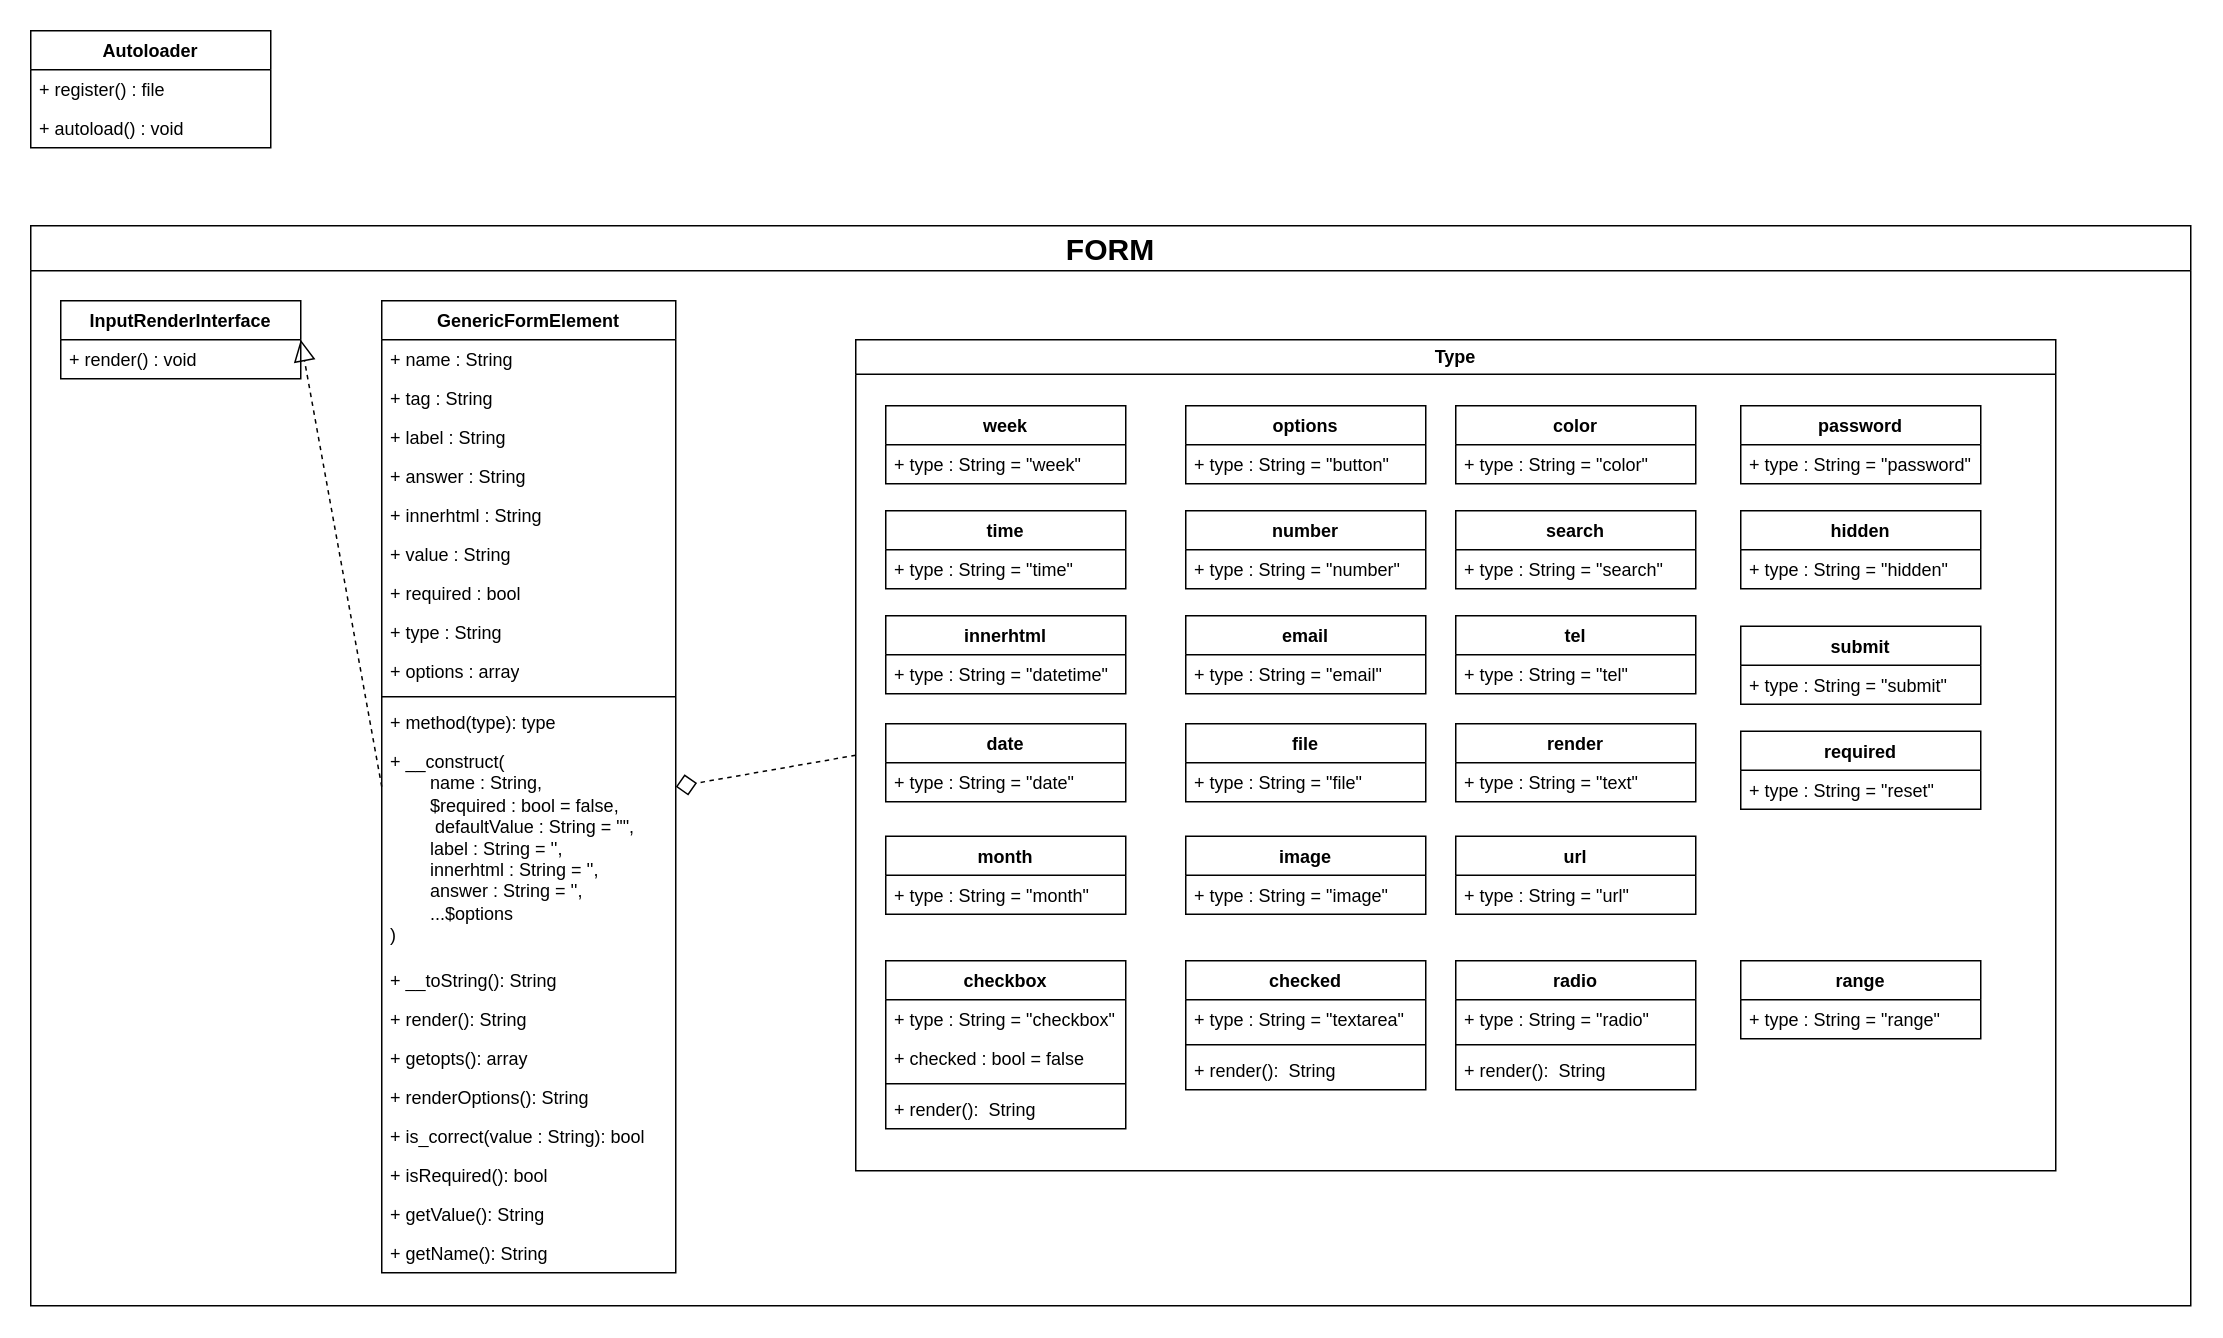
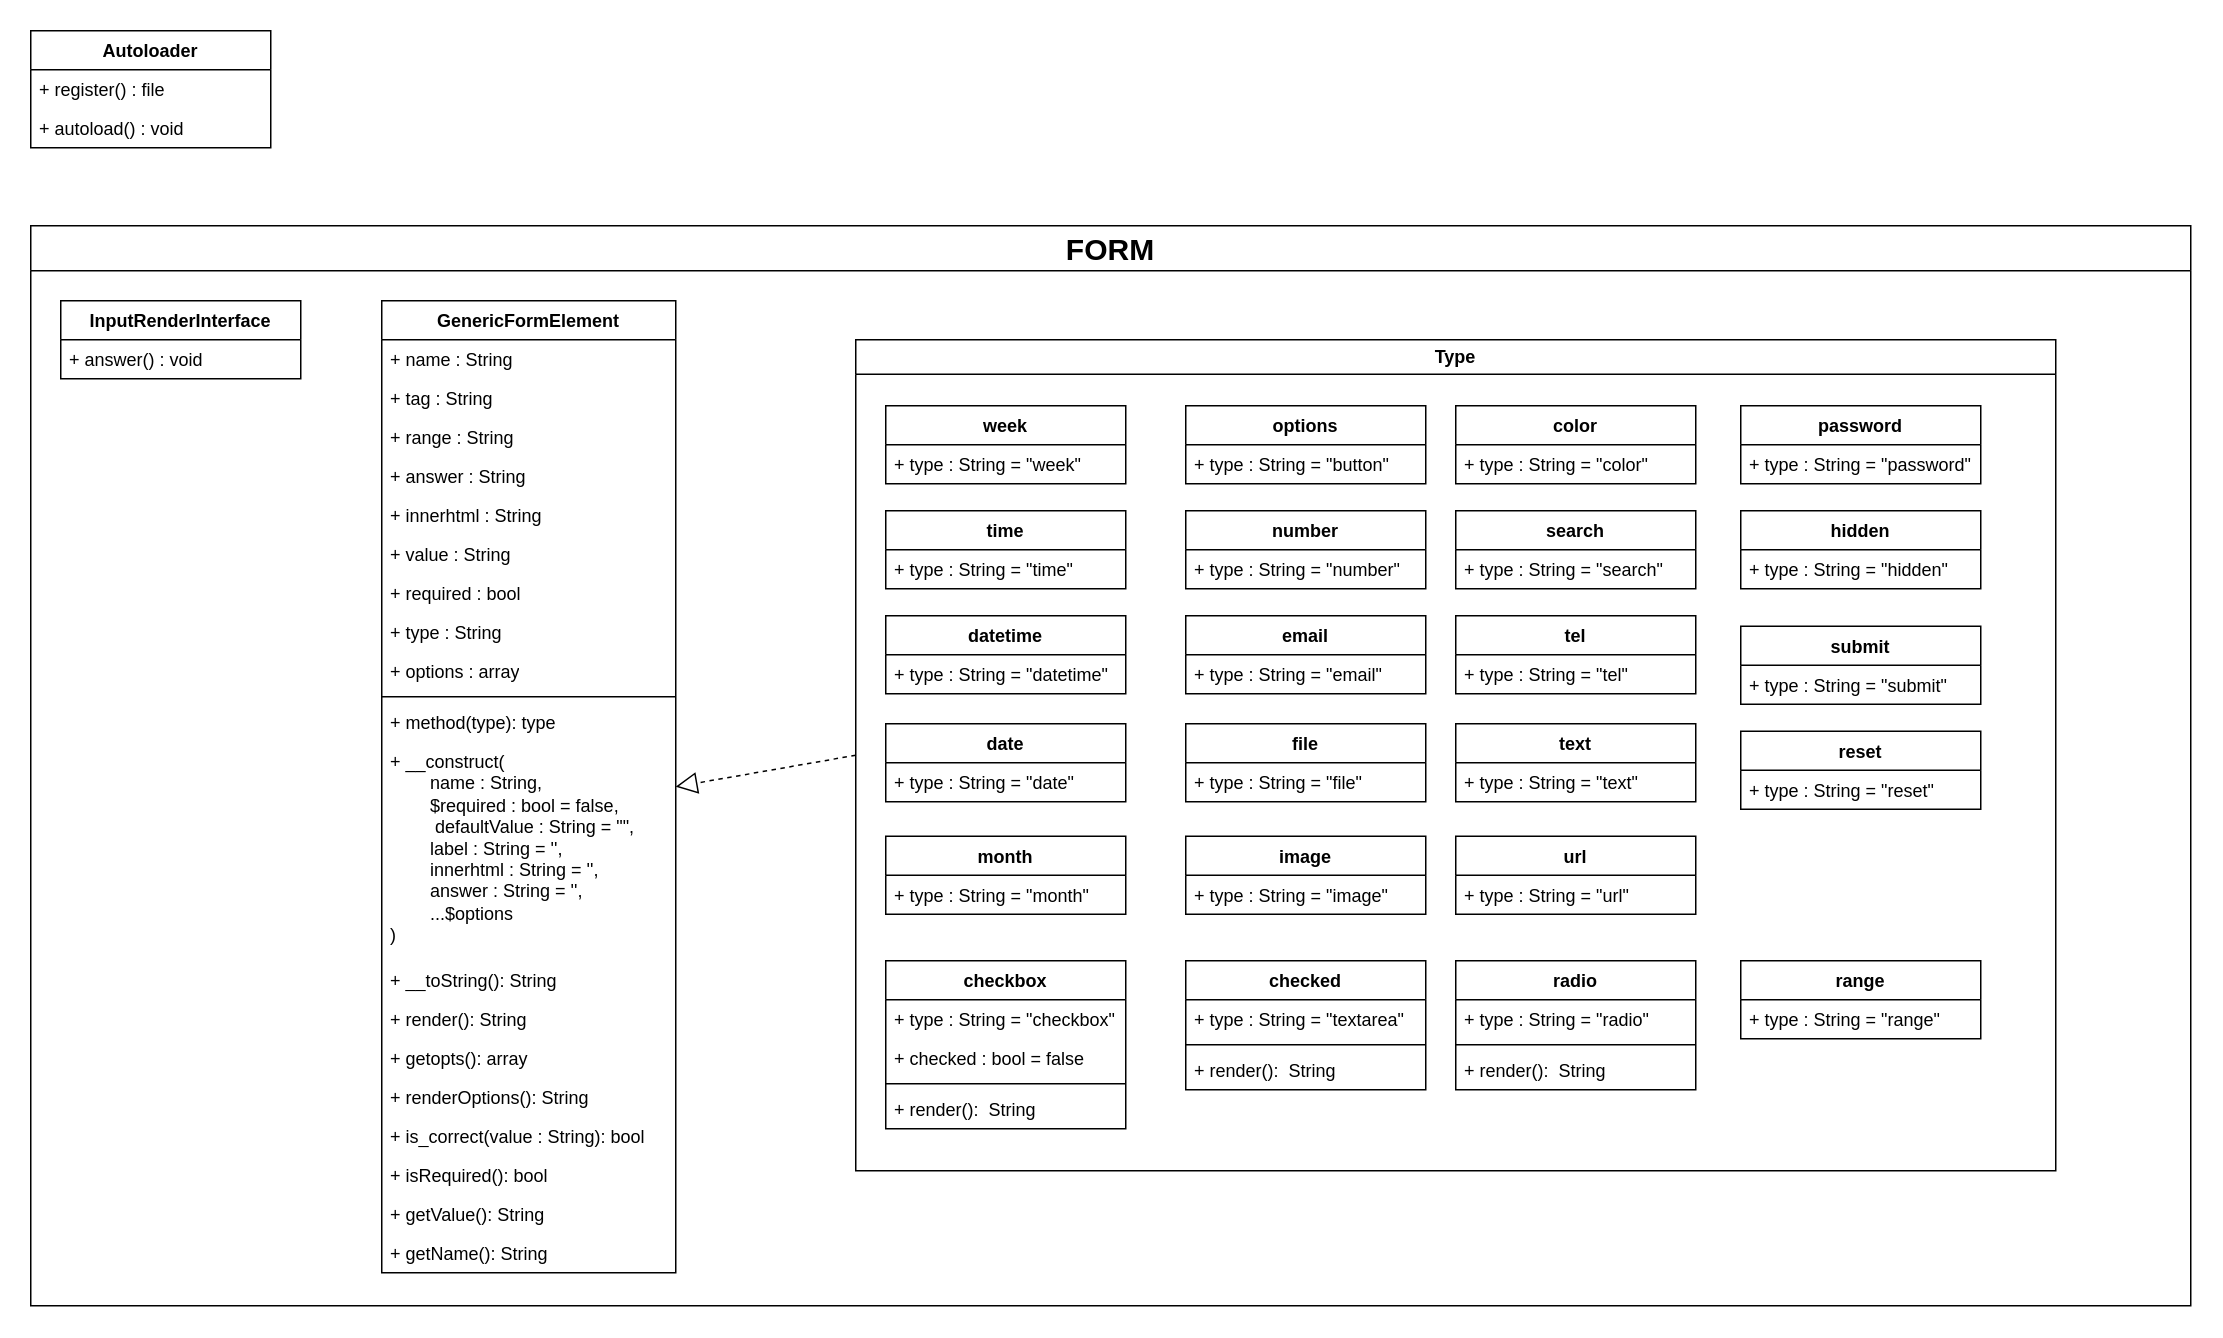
(144, 361) -> (144, 361)
(455, 439) -> (460, 439)
(342, 568) -> none
(1006, 637) -> (1006, 637)
(1576, 745) -> (1576, 745)
(1861, 753) -> (1861, 753)
(698, 783) -> (698, 783)
